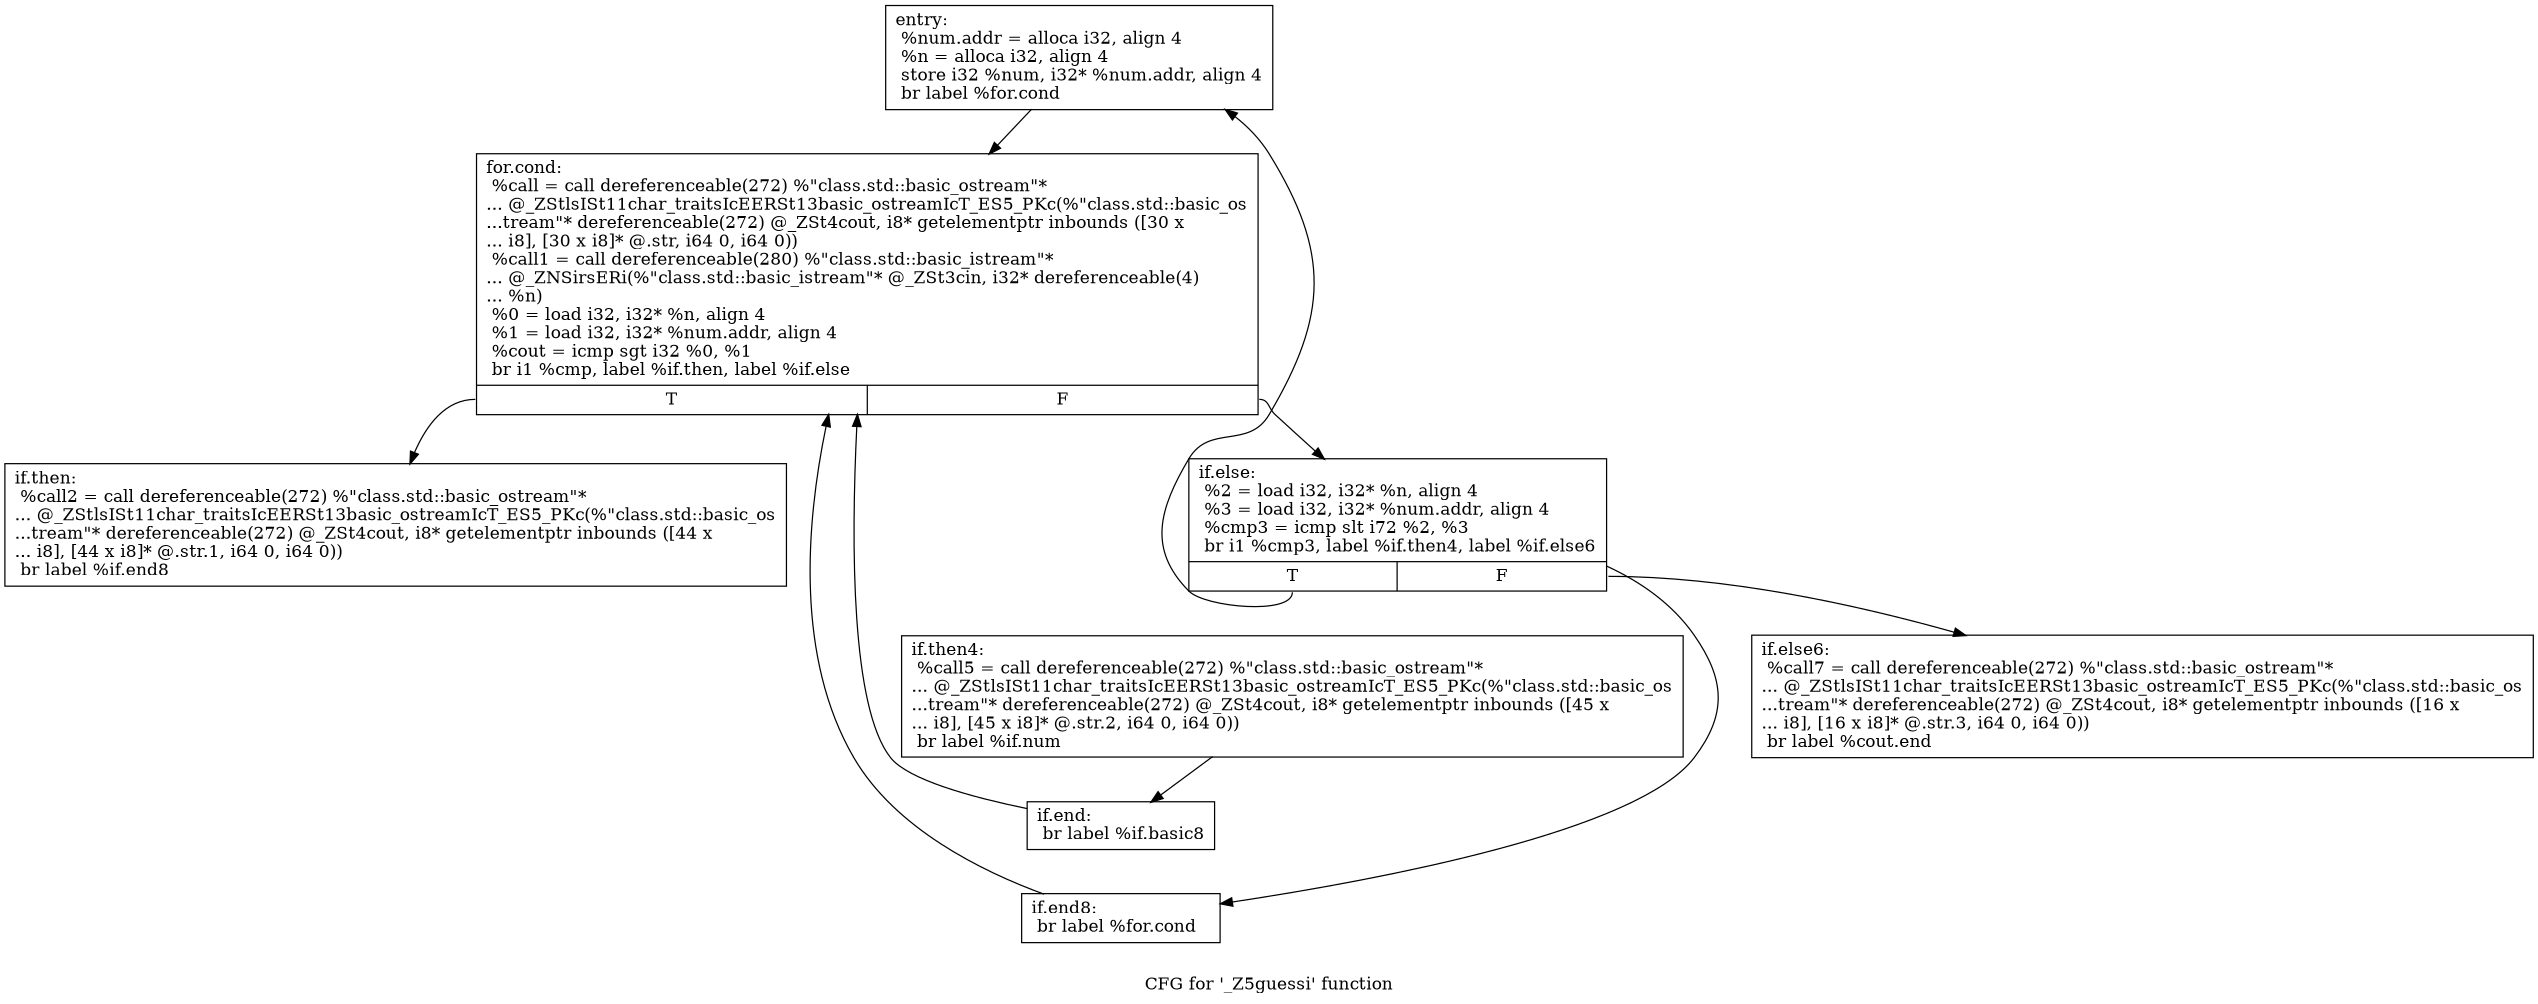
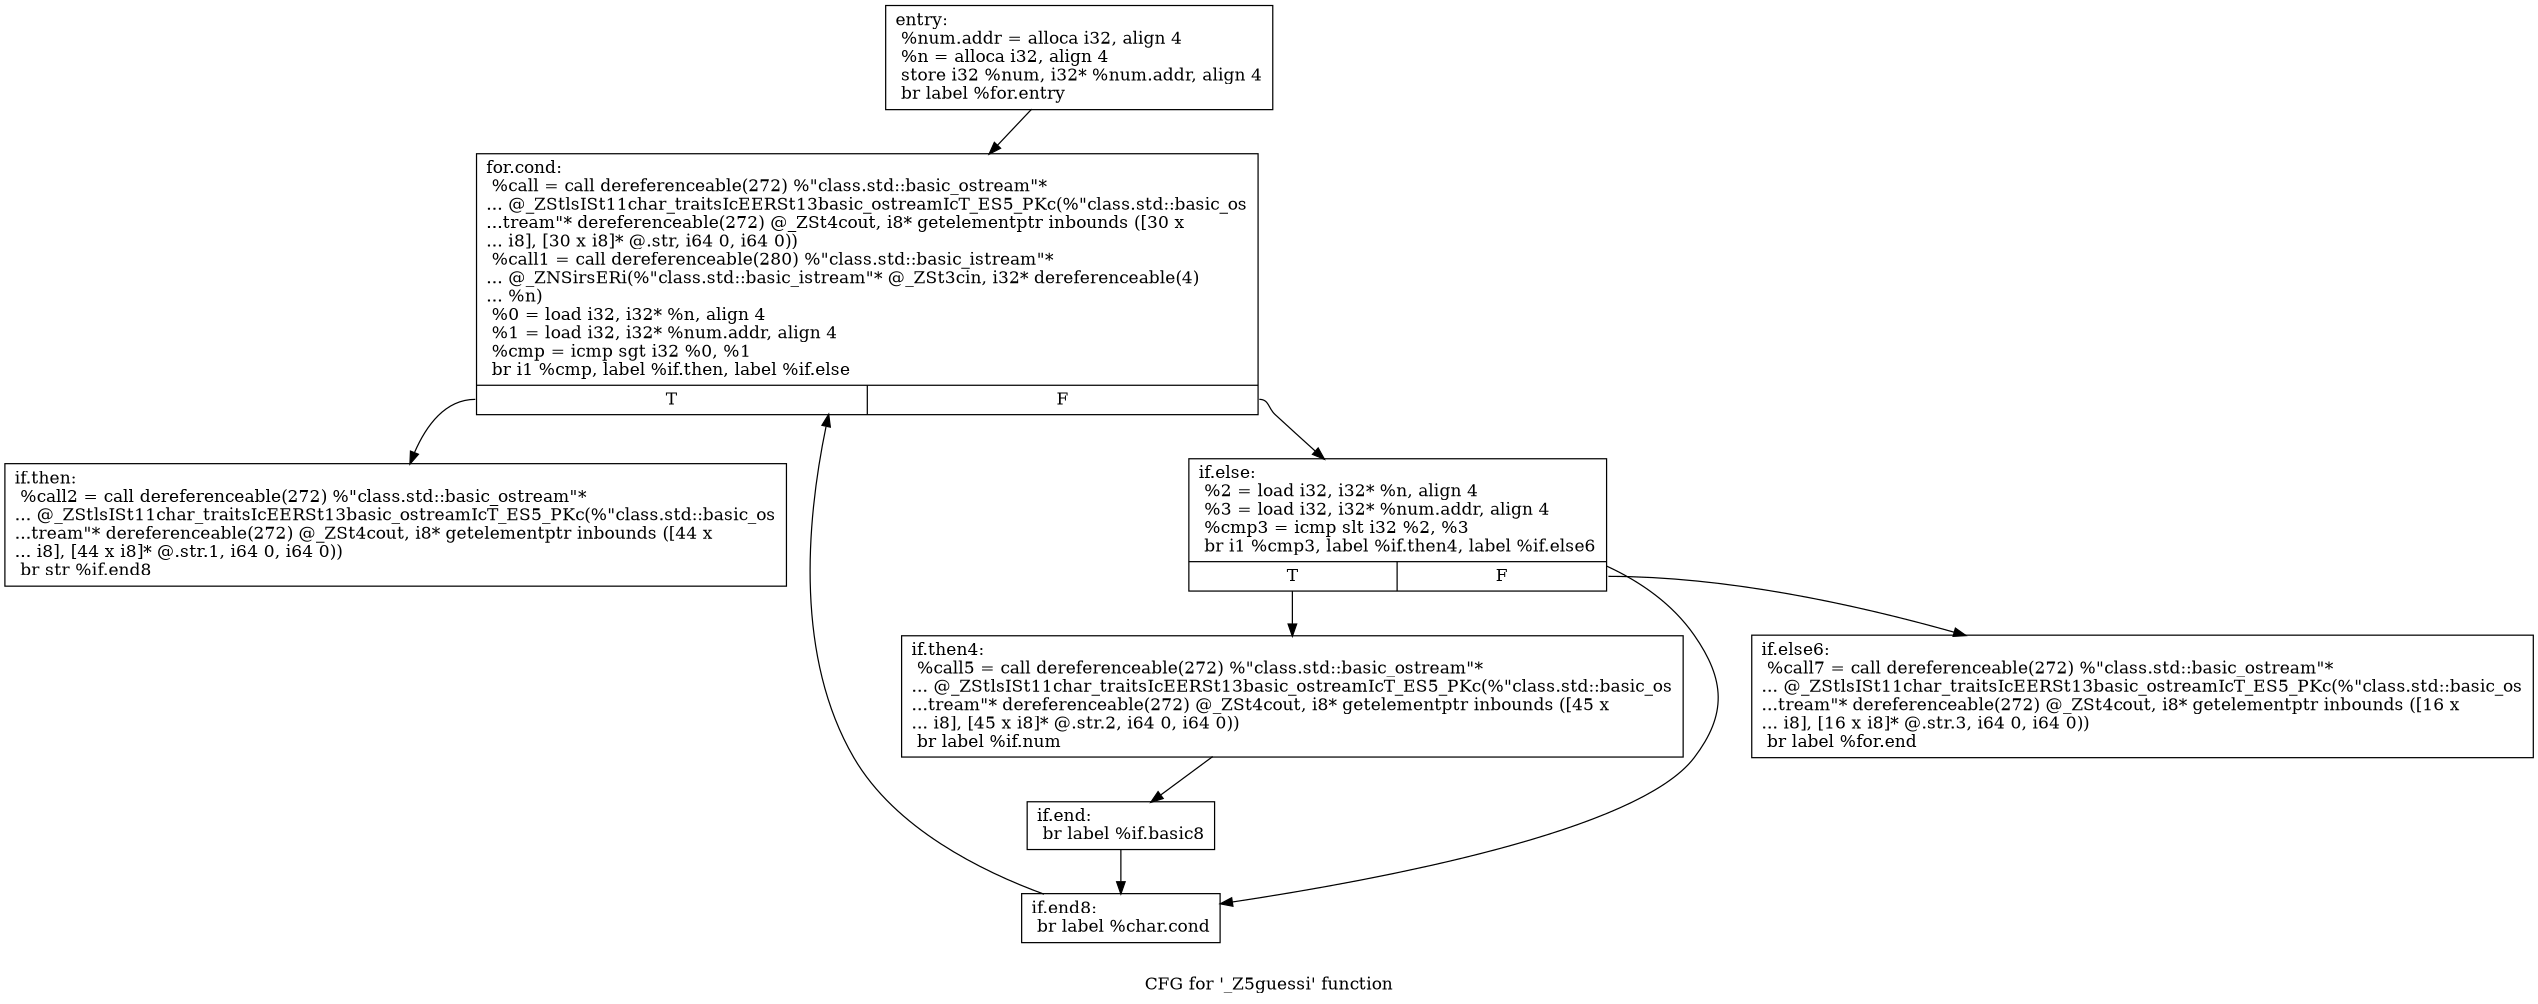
(978, 94) -> (981, 94)
(619, 352) -> (619, 352)
(1262, 423) -> (1292, 608)
(1334, 528) -> (1334, 528)
(92, 570) -> (83, 570)
(862, 668) -> (1121, 865)
(1847, 742) -> (1839, 742)
(1114, 927) -> (1121, 927)
